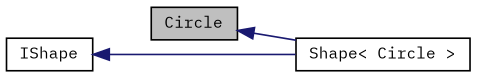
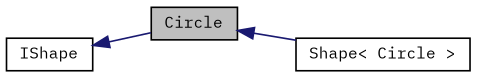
(203, 54) -> (130, 37)
